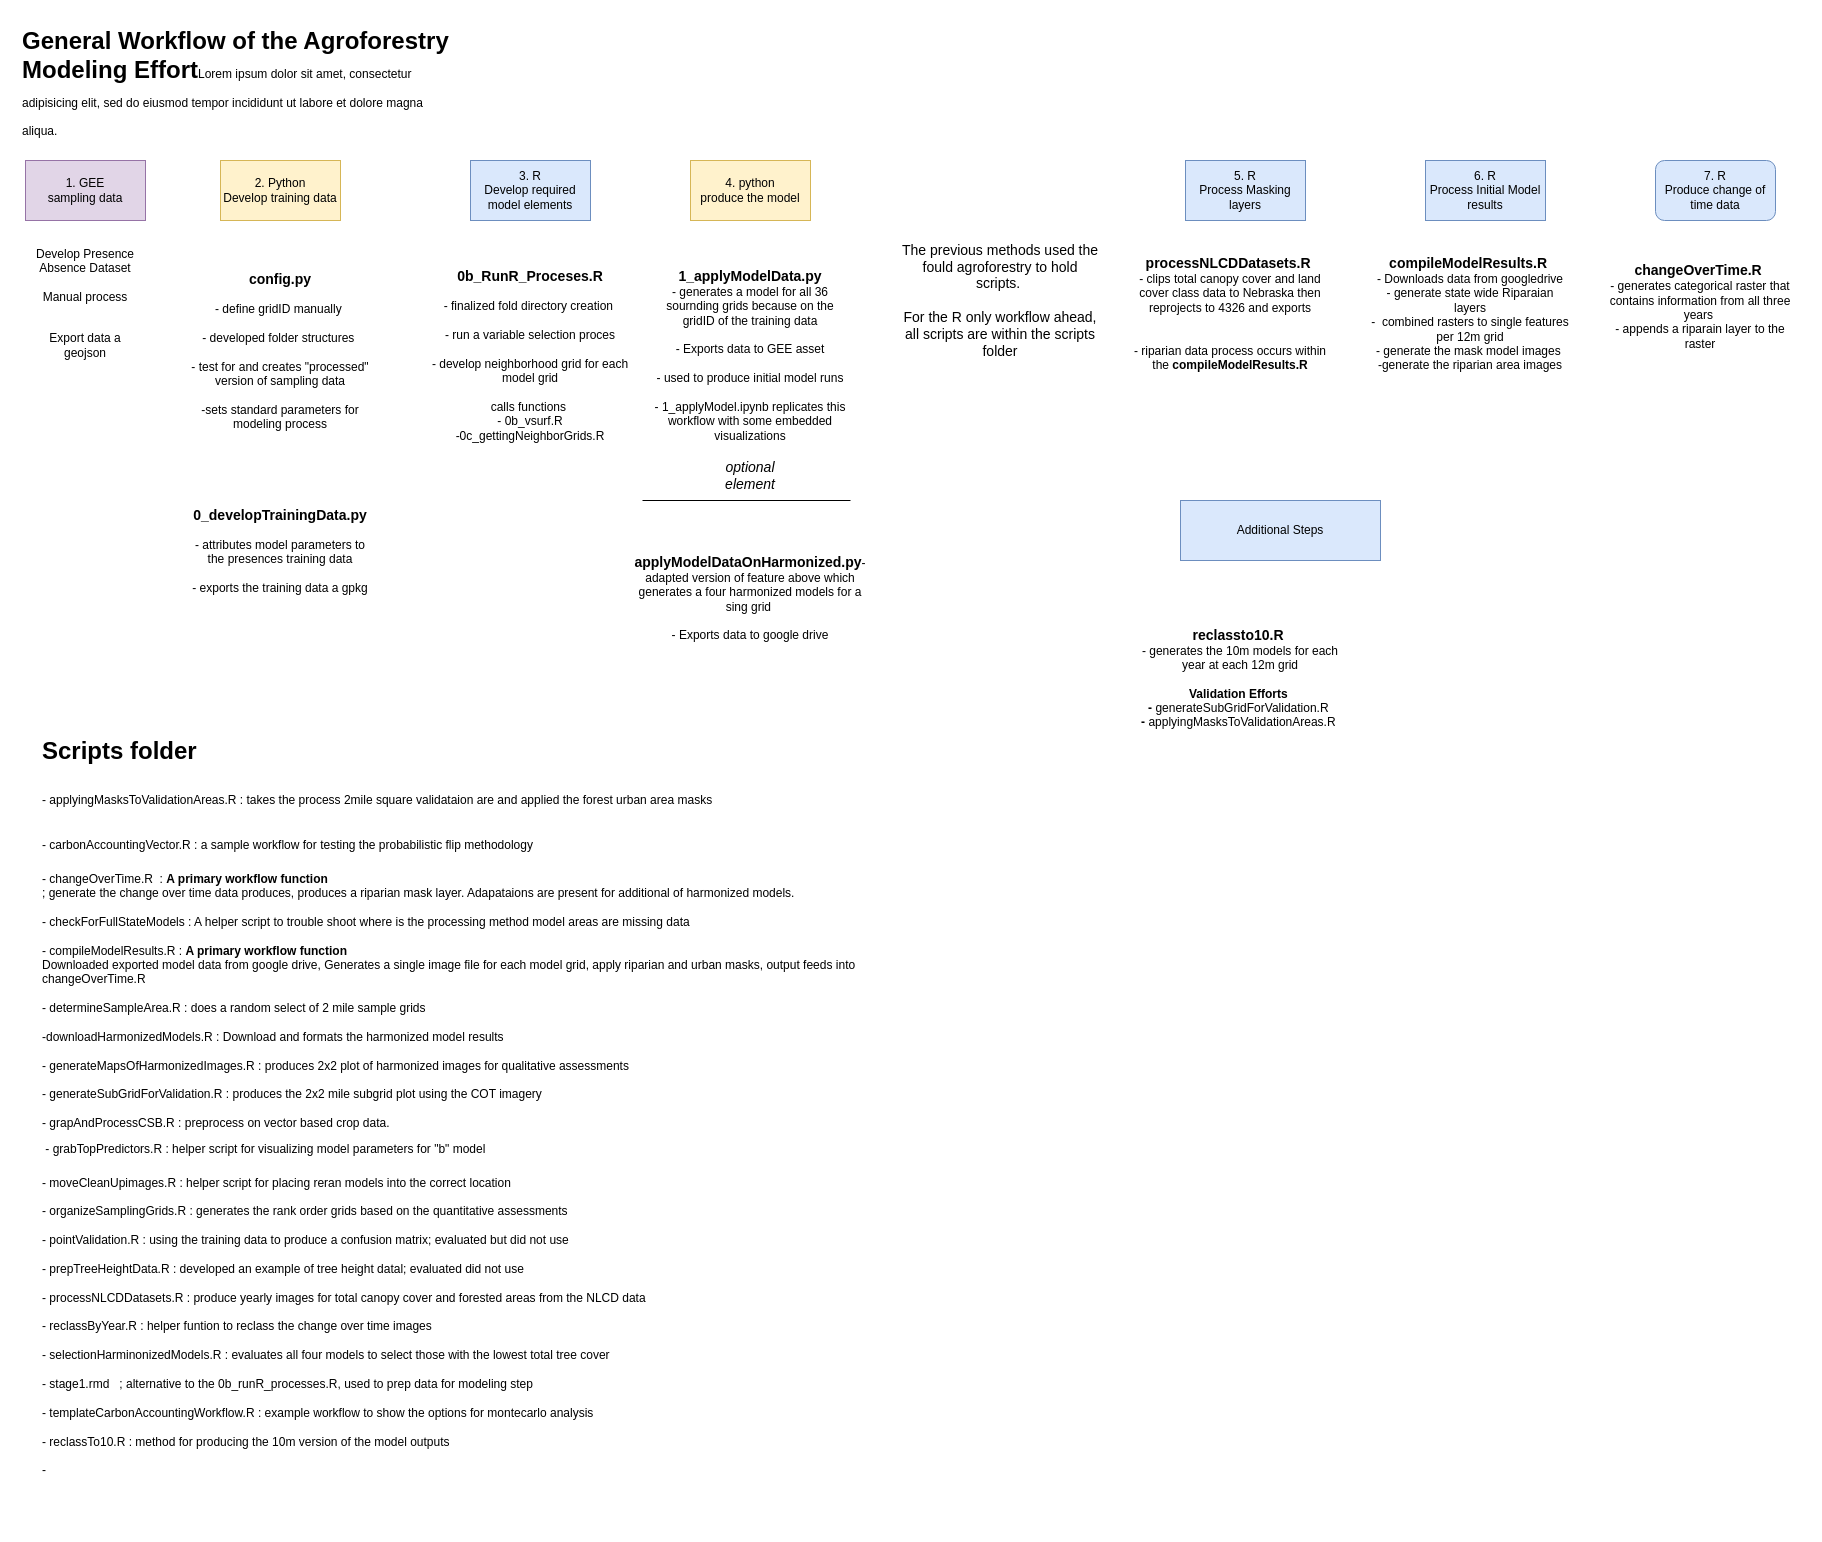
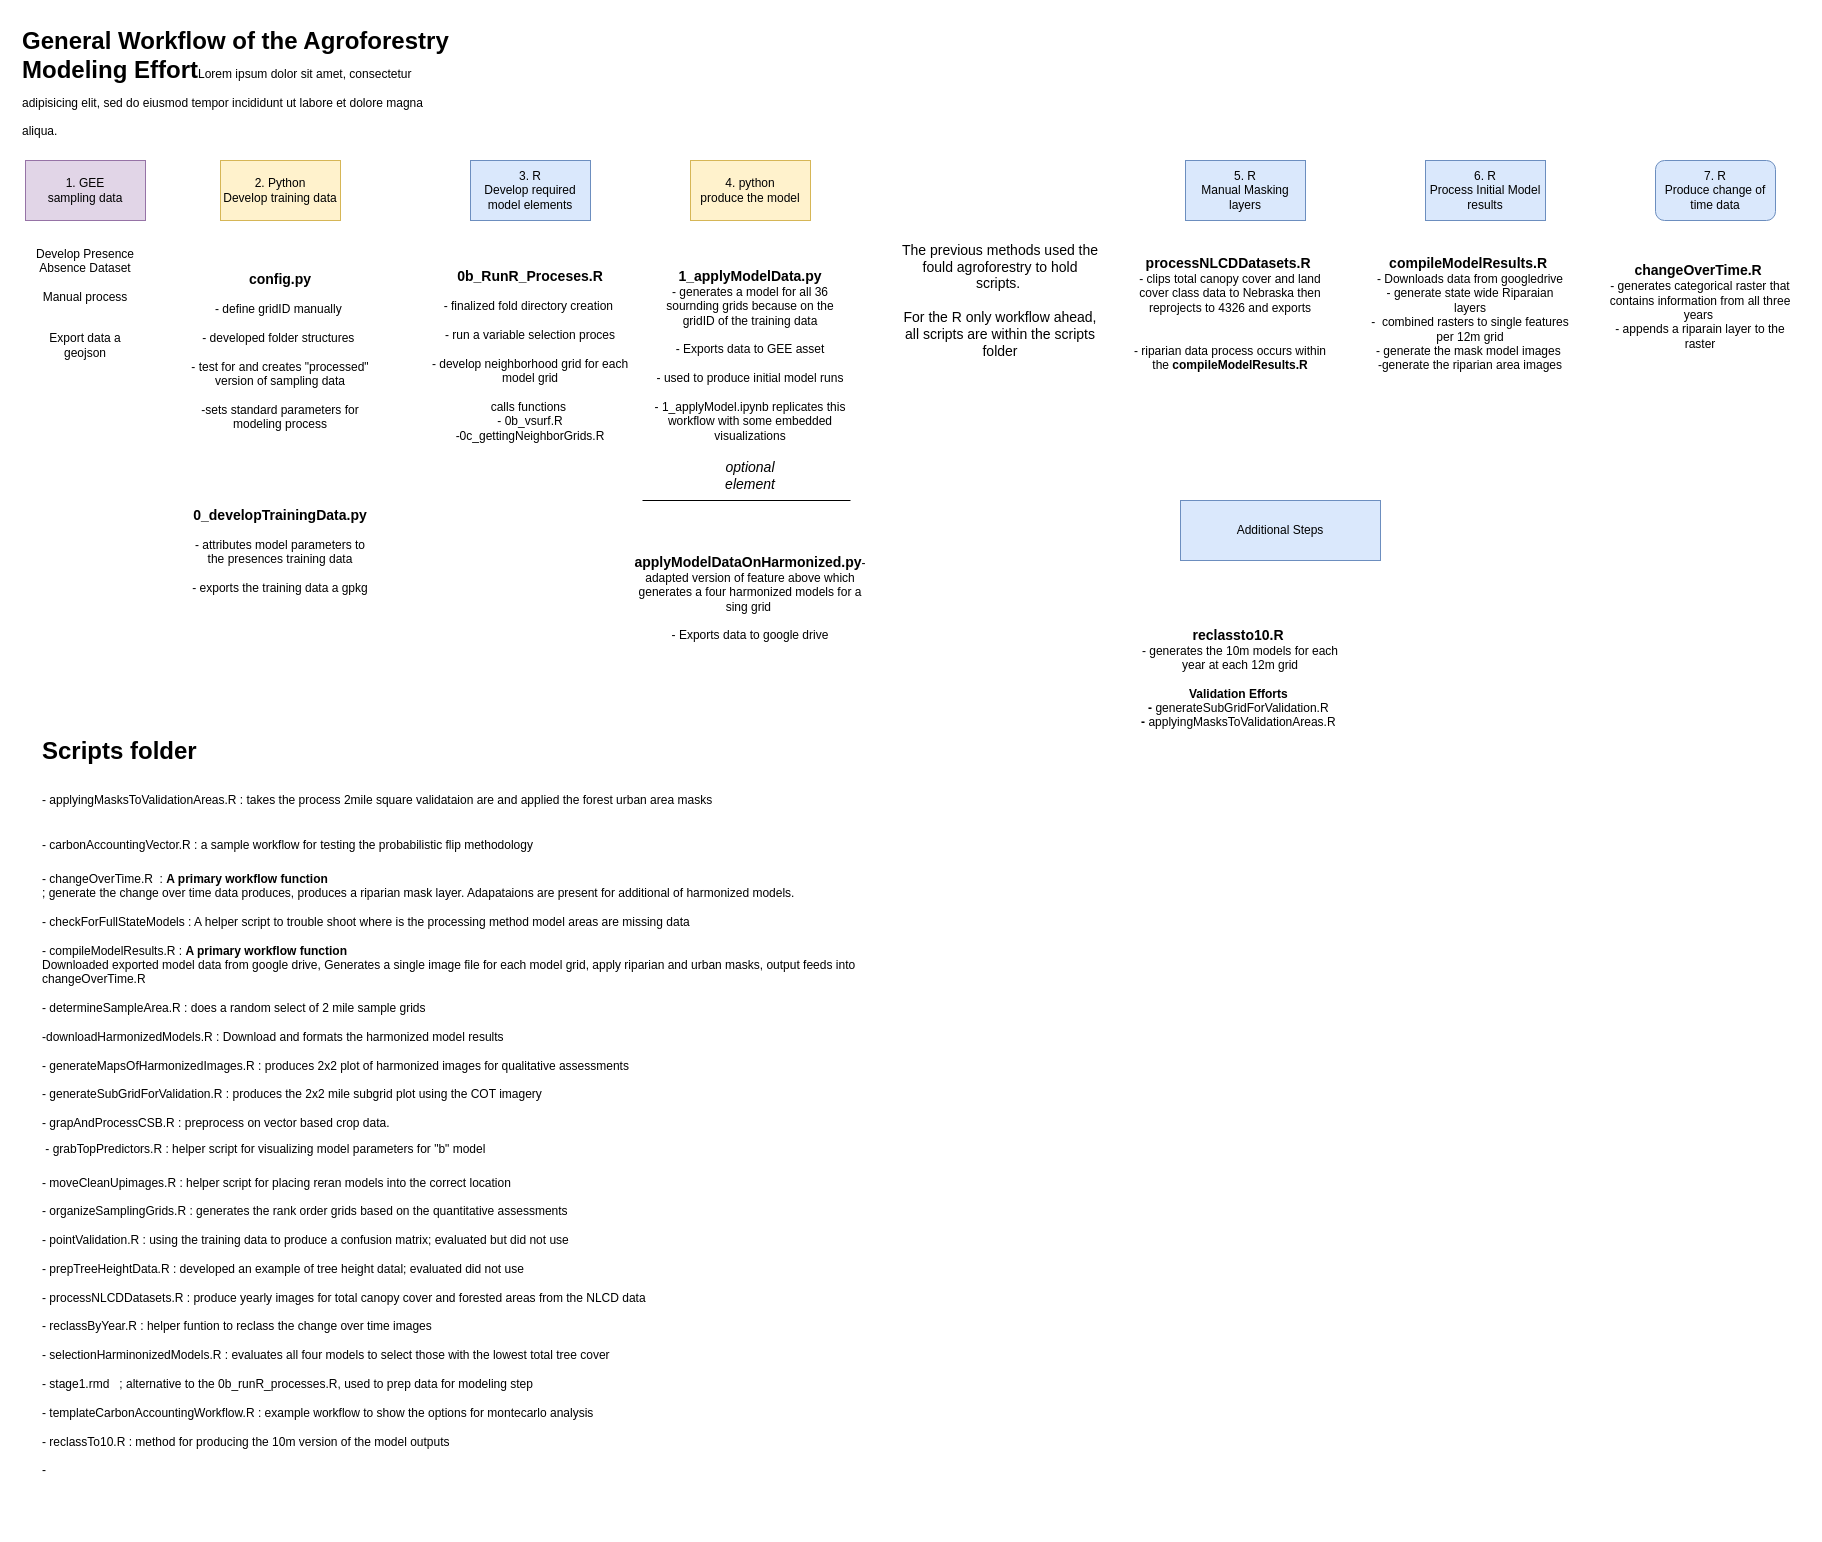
(1246, 191) -> (1246, 191)
